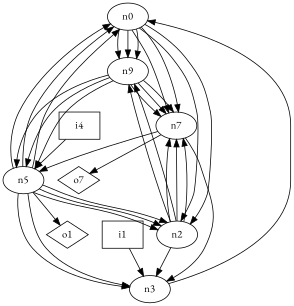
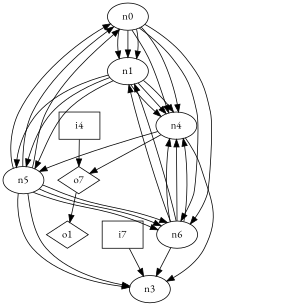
(128, 71) -> (128, 71)
(176, 126) -> (176, 126)
(291, 147) -> none
(53, 151) -> (79, 149)
(44, 206) -> (73, 209)
(123, 235) -> (123, 235)
(177, 235) -> (177, 235)
